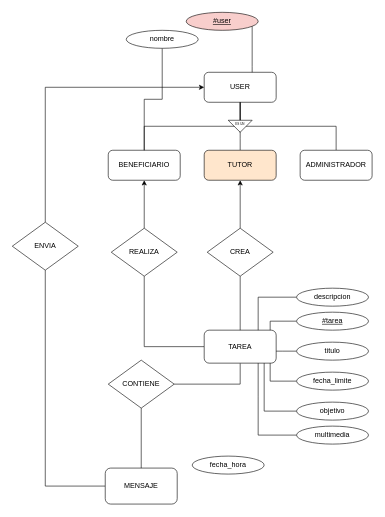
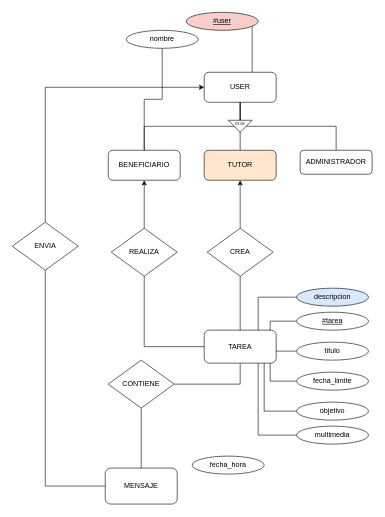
(336, 165) -> (336, 162)
(333, 297) -> (333, 297)
